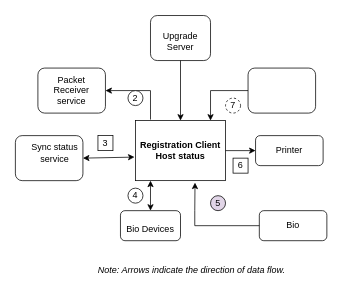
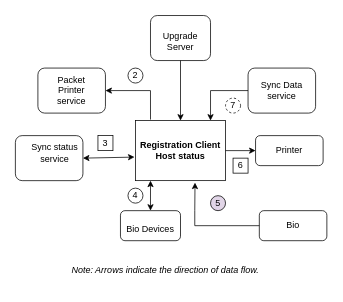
(72, 90) -> (72, 90)
none -> (282, 90)
(135, 98) -> (135, 75)
(192, 270) -> (165, 270)
